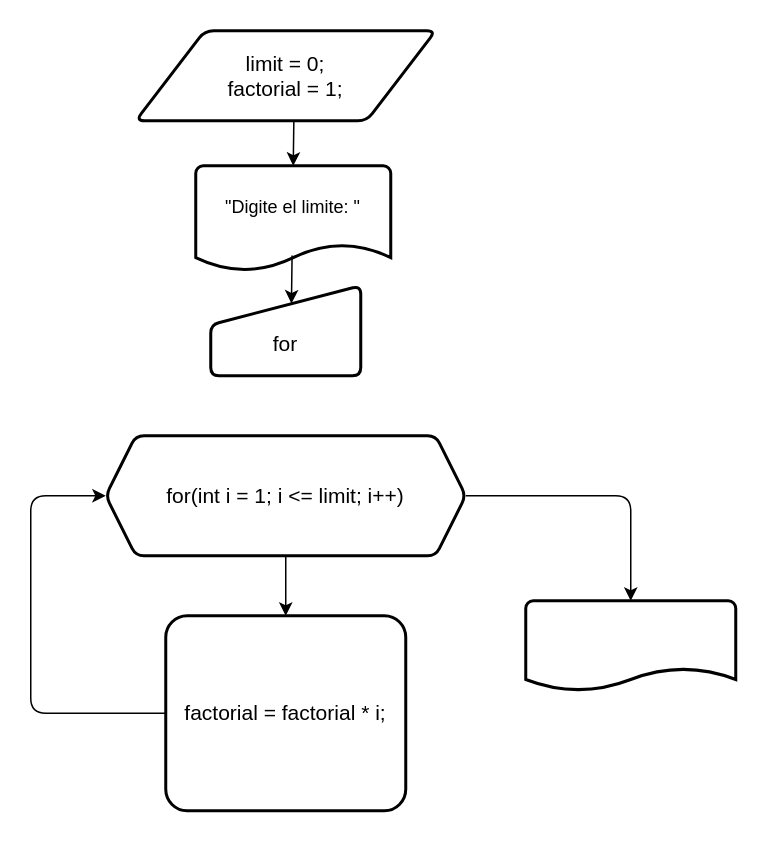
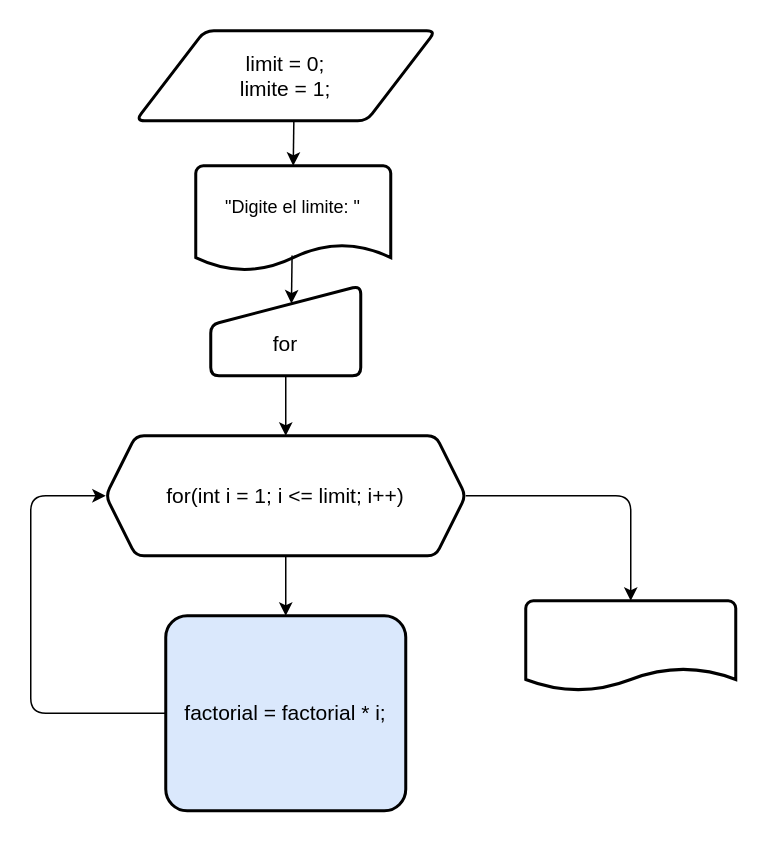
(286, 76) -> (286, 76)
none -> (286, 401)
(286, 713) -> (286, 713)
